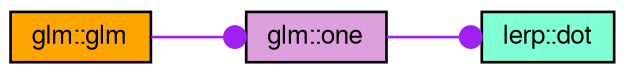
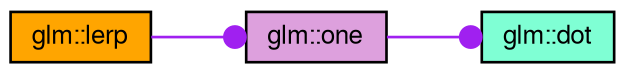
(81, 37) -> (81, 37)
(548, 37) -> (548, 37)
